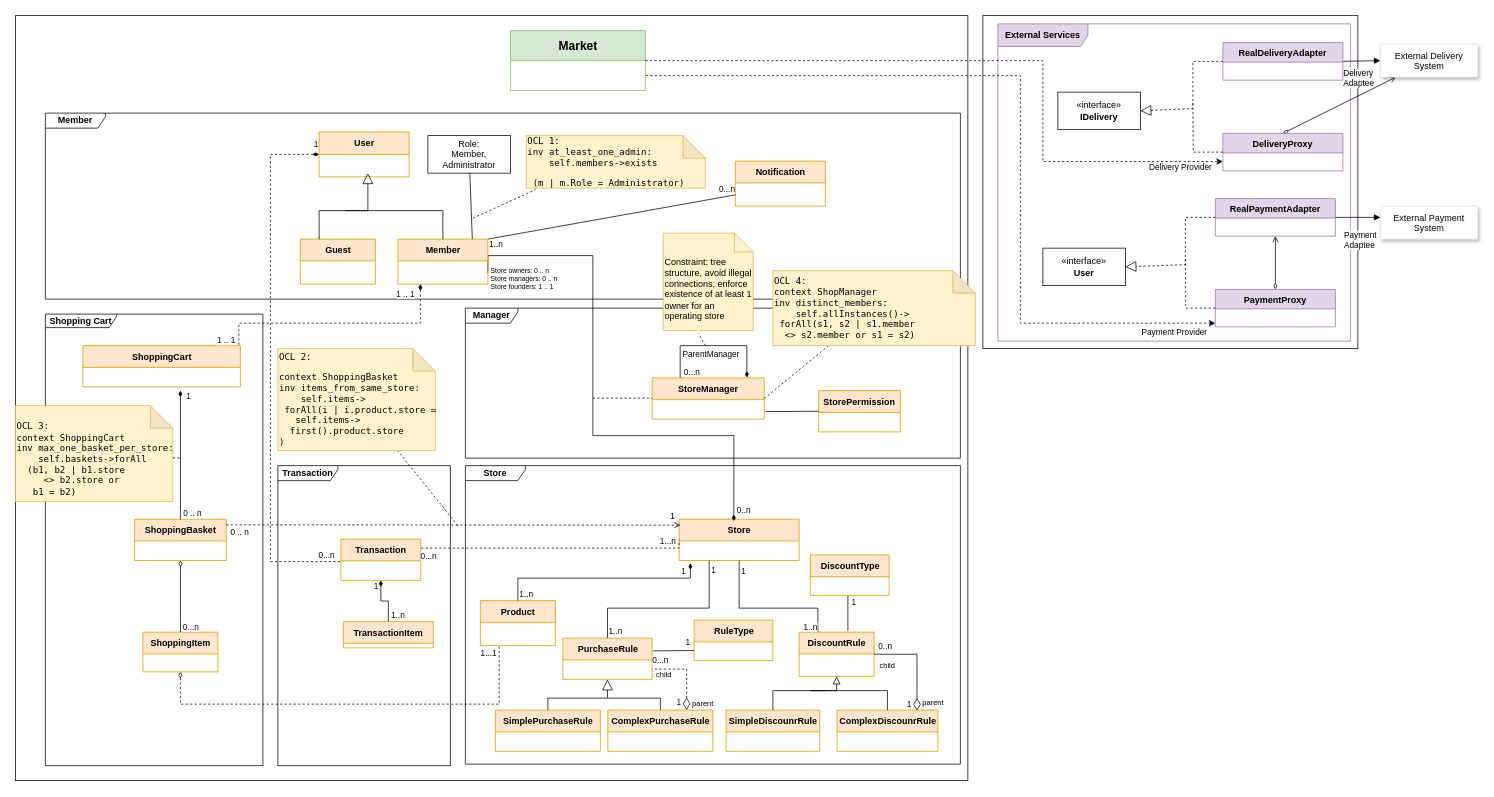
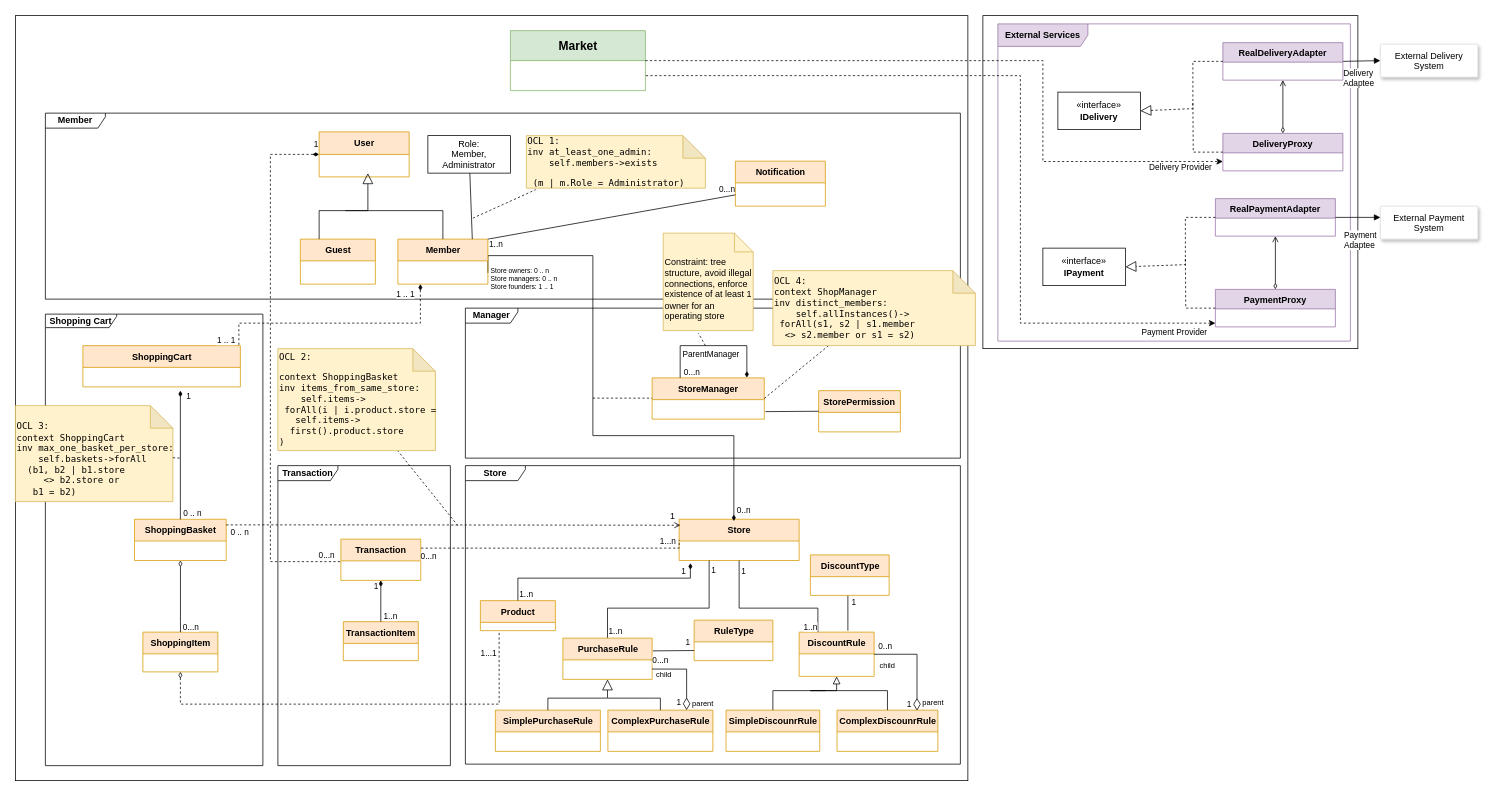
(1341, 104) -> (1283, 105)
(1084, 267) -> (1084, 267)
(518, 623) -> (518, 615)
(388, 635) -> (381, 641)
(685, 669) -> (685, 669)
